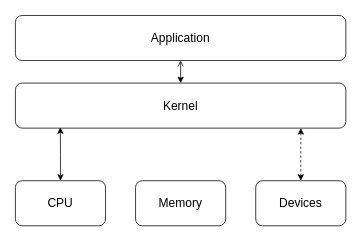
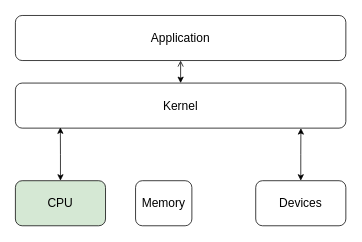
(300, 154) -> (300, 154)
(60, 203) -> (60, 203)
(180, 203) -> (164, 203)
